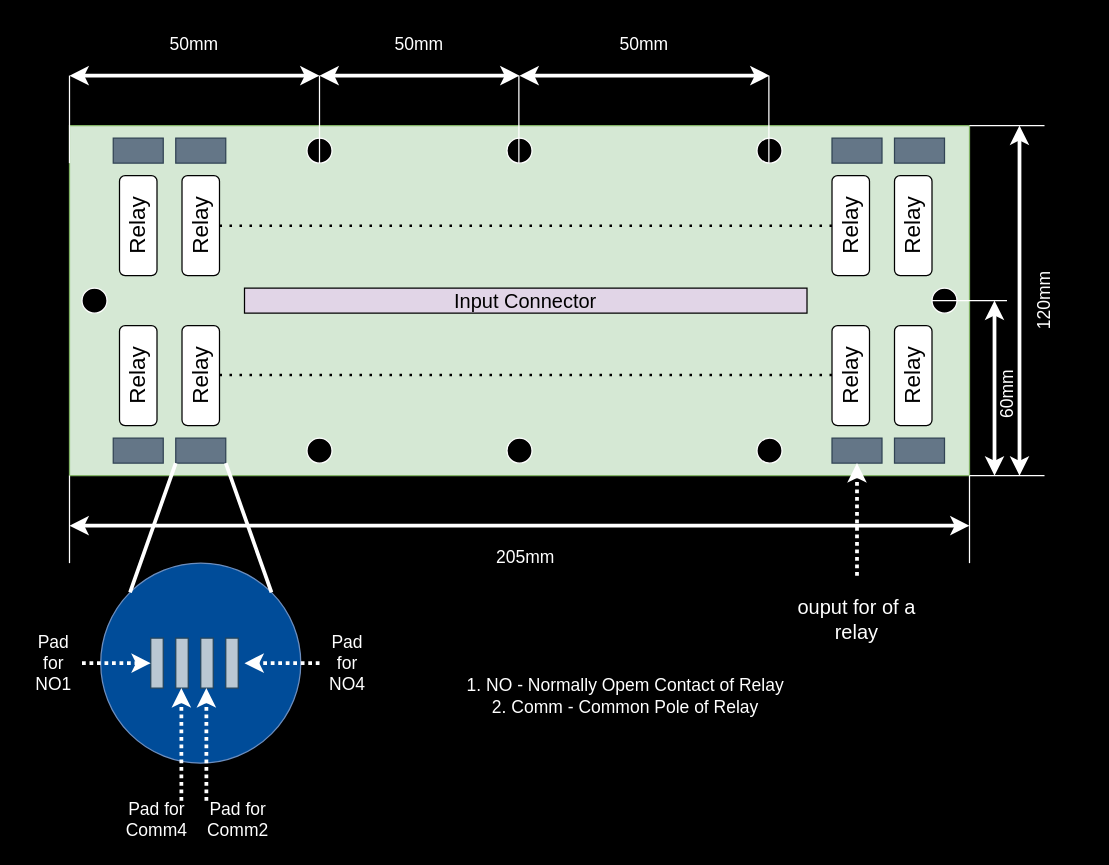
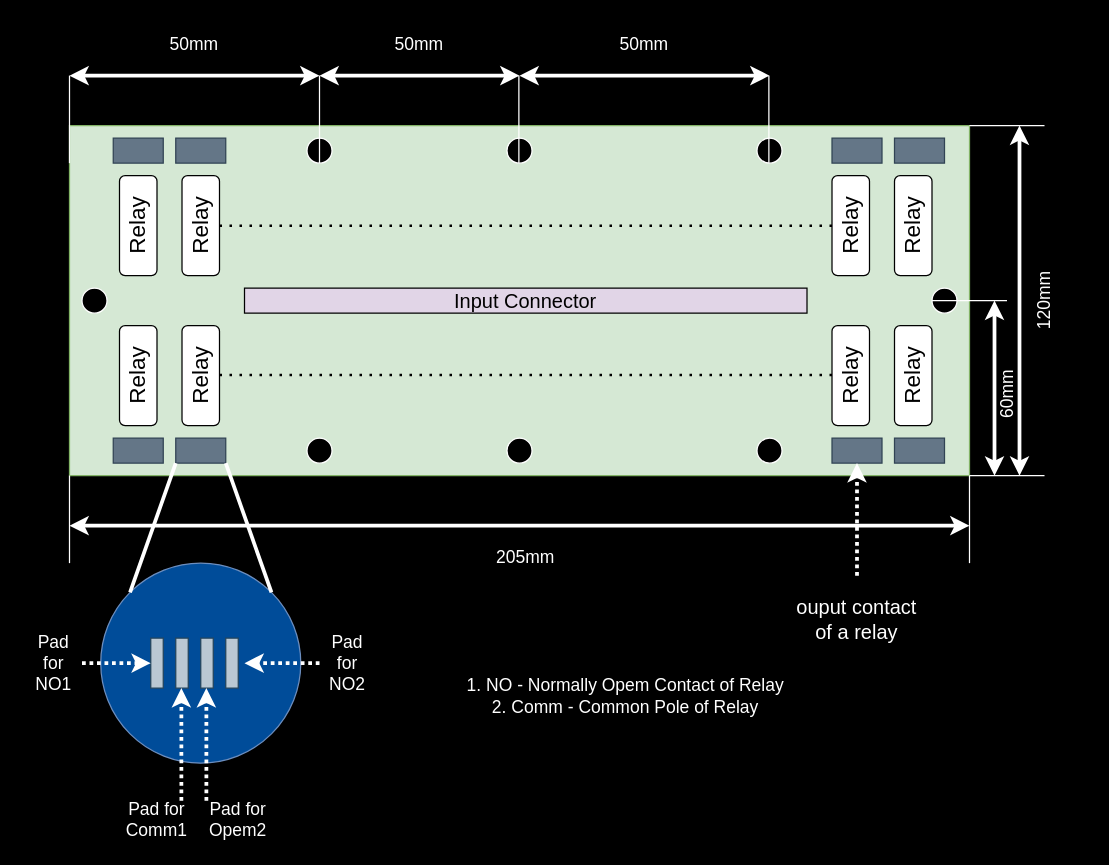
(857, 619) -> (857, 619)
(348, 663) -> (348, 663)
(157, 819) -> (157, 819)
(238, 819) -> (238, 819)
